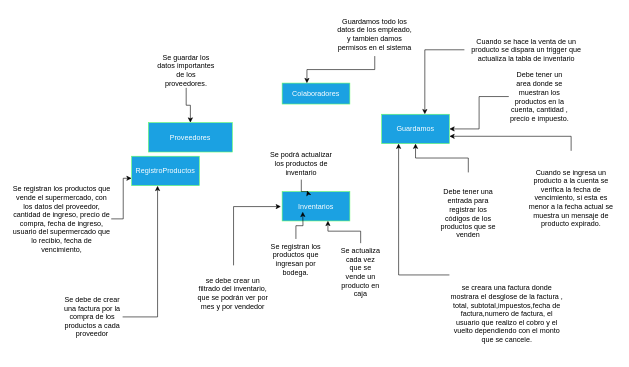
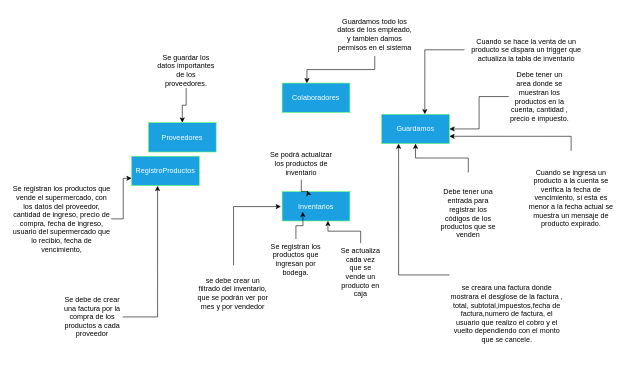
(316, 94) -> (316, 98)
(191, 137) -> (182, 137)
